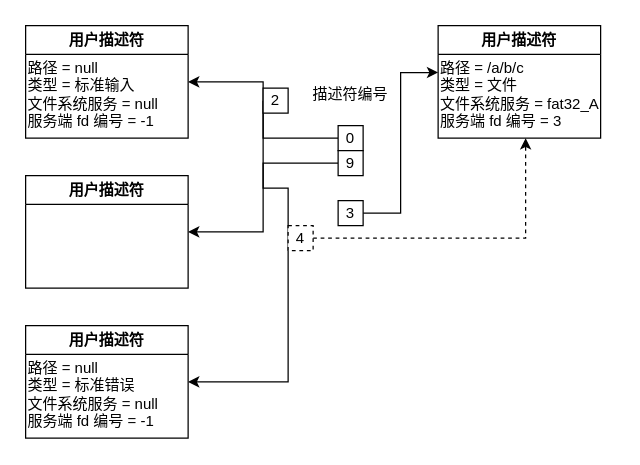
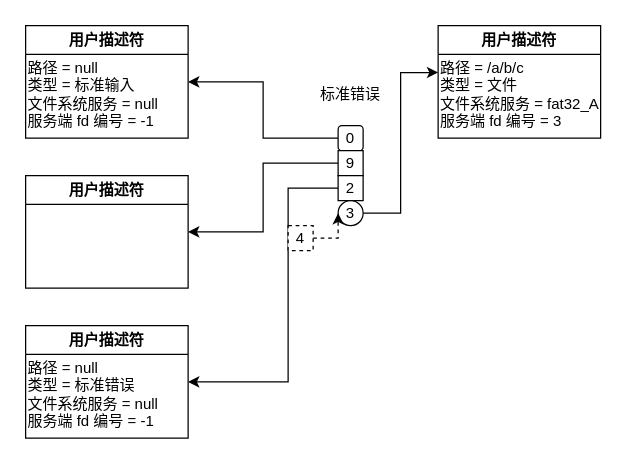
(351, 94) -> (351, 94)
(276, 101) -> (351, 188)
(351, 138) -> (351, 138)
(351, 213) -> (351, 213)
(480, 238) -> (338, 228)
